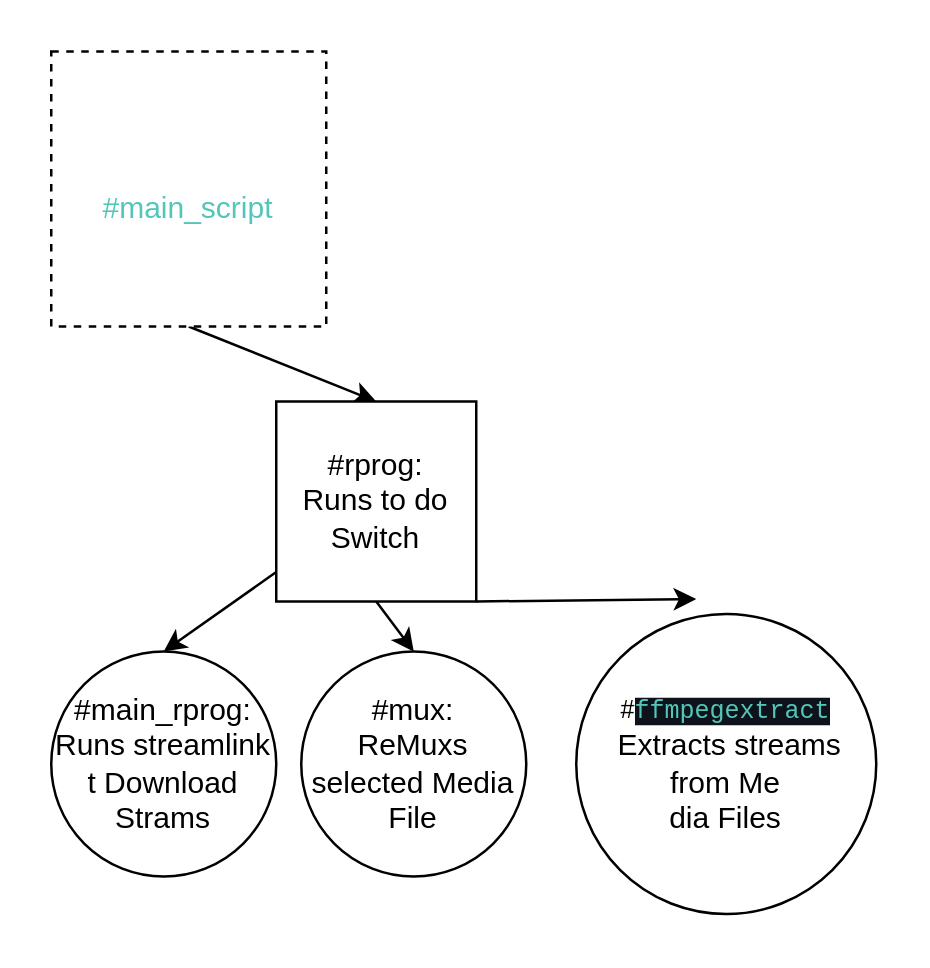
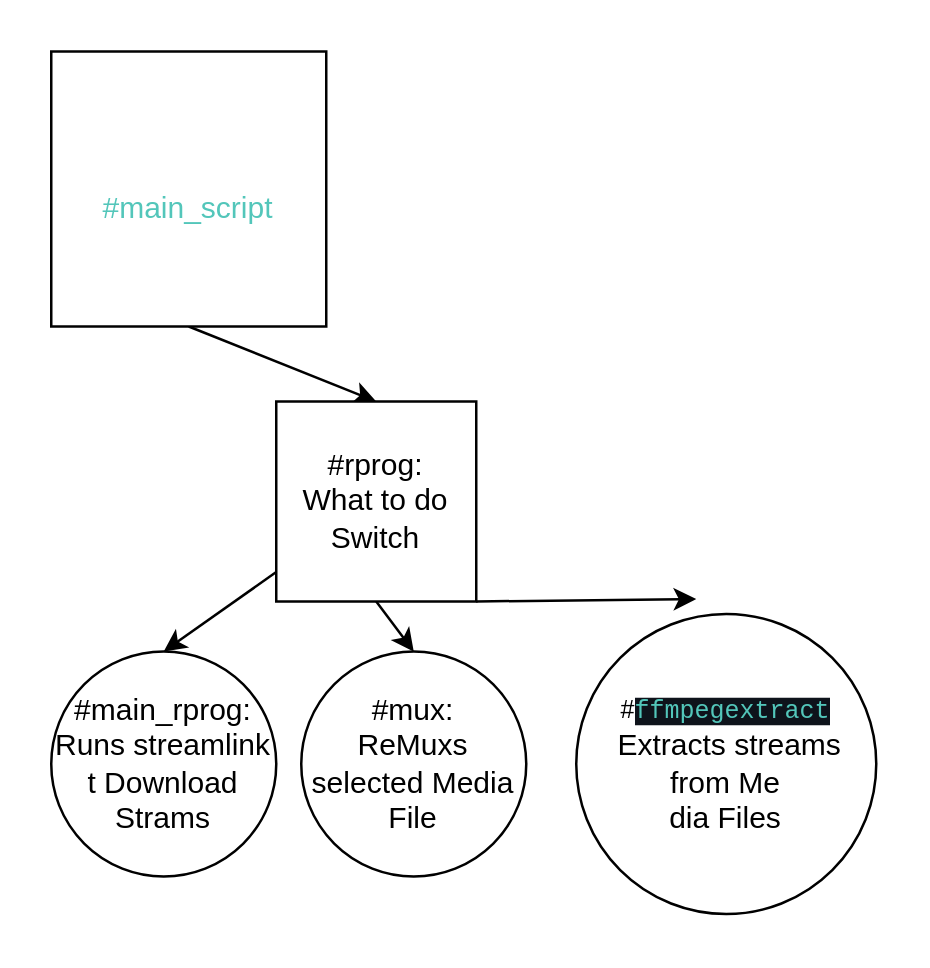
(189, 189) -> (189, 189)
(376, 501) -> (376, 501)
